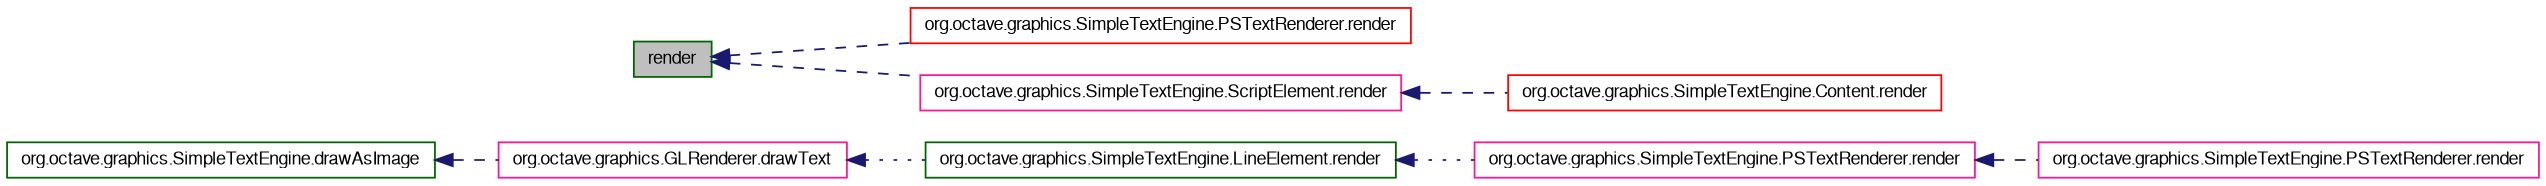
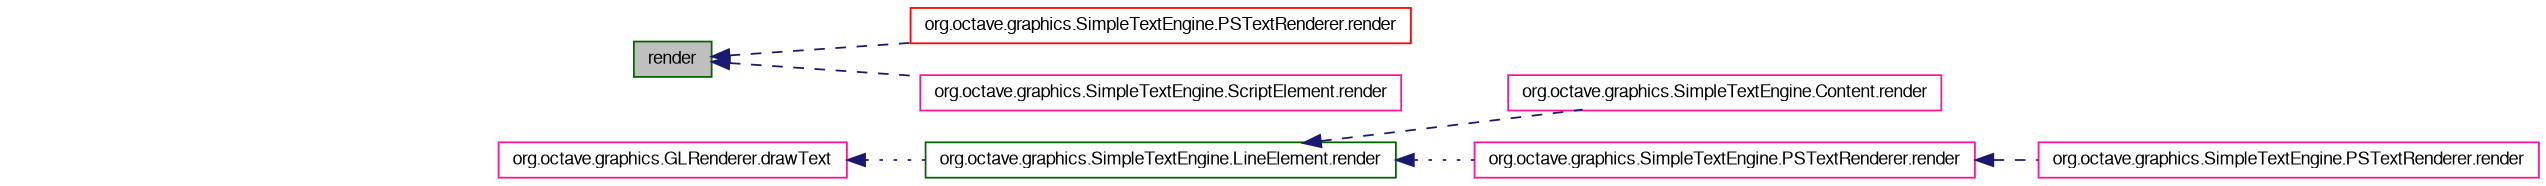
(1464, 93) -> (1452, 125)
(1725, 93) -> (1725, 93)
(221, 160) -> none
